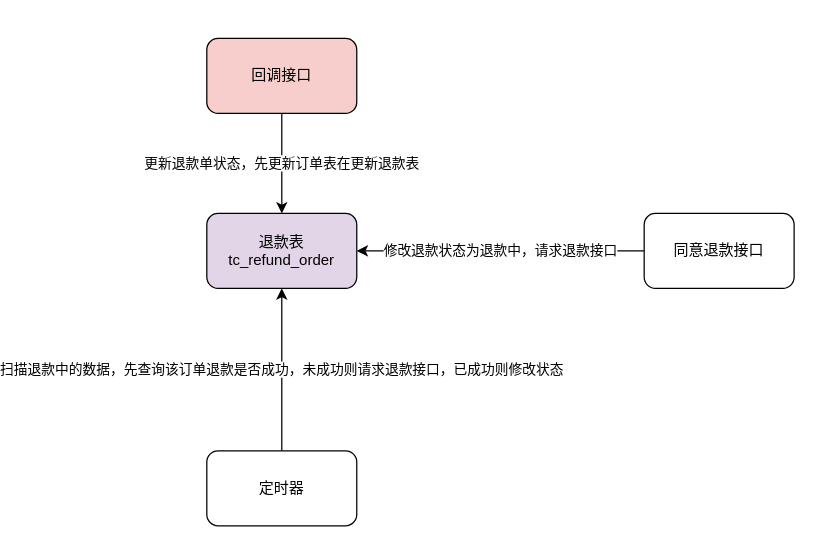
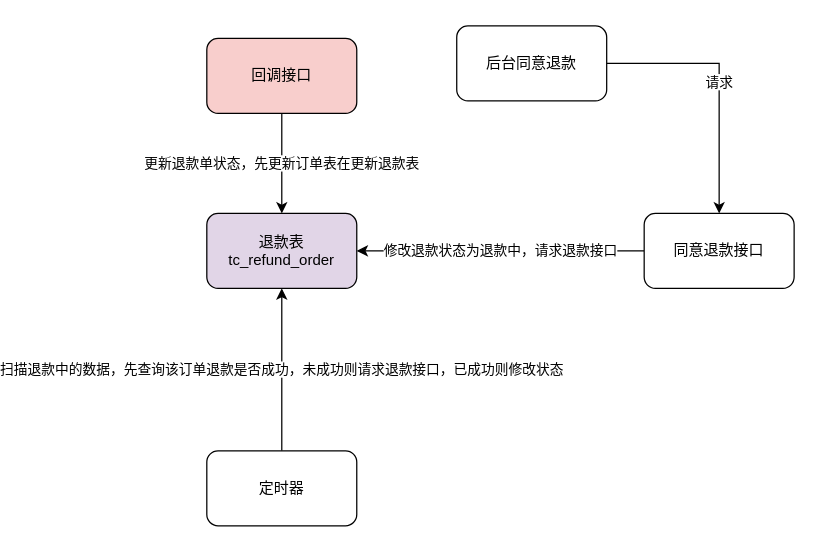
none -> (532, 63)
none -> (719, 78)
